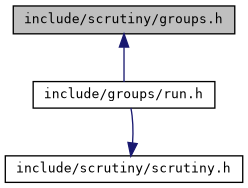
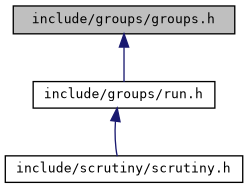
(124, 20) -> (124, 20)
(133, 125) -> (115, 139)
